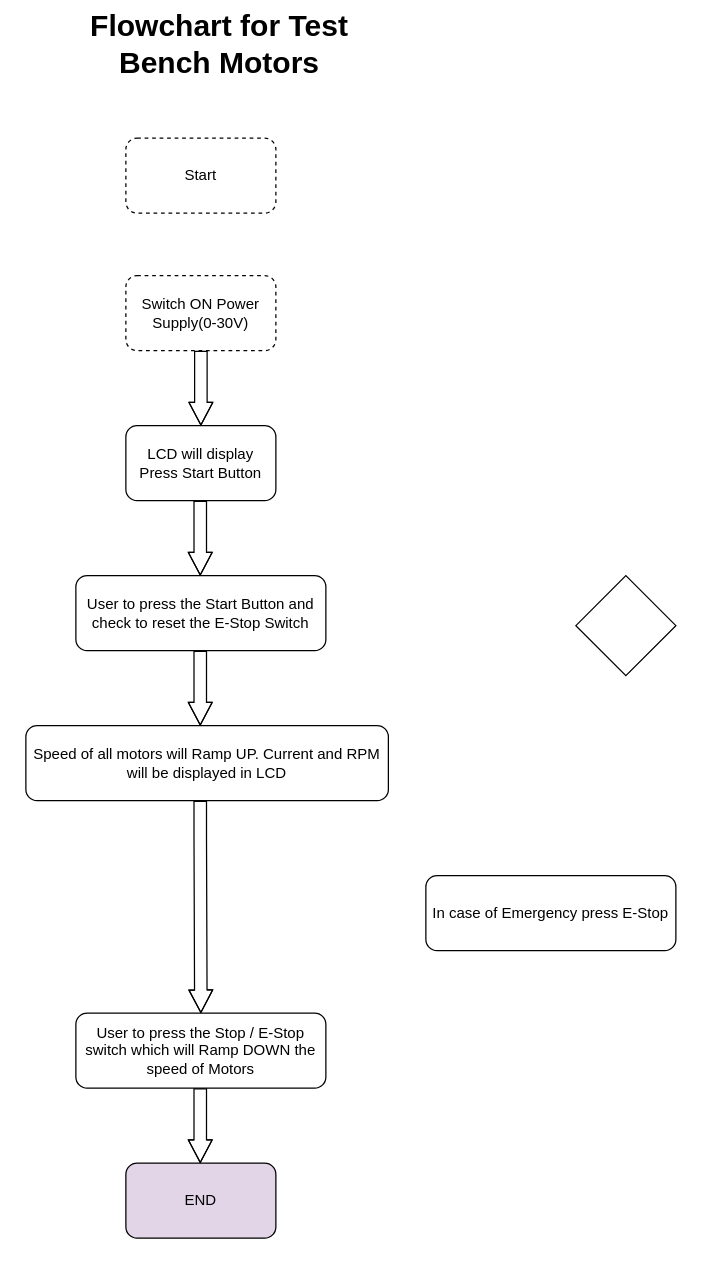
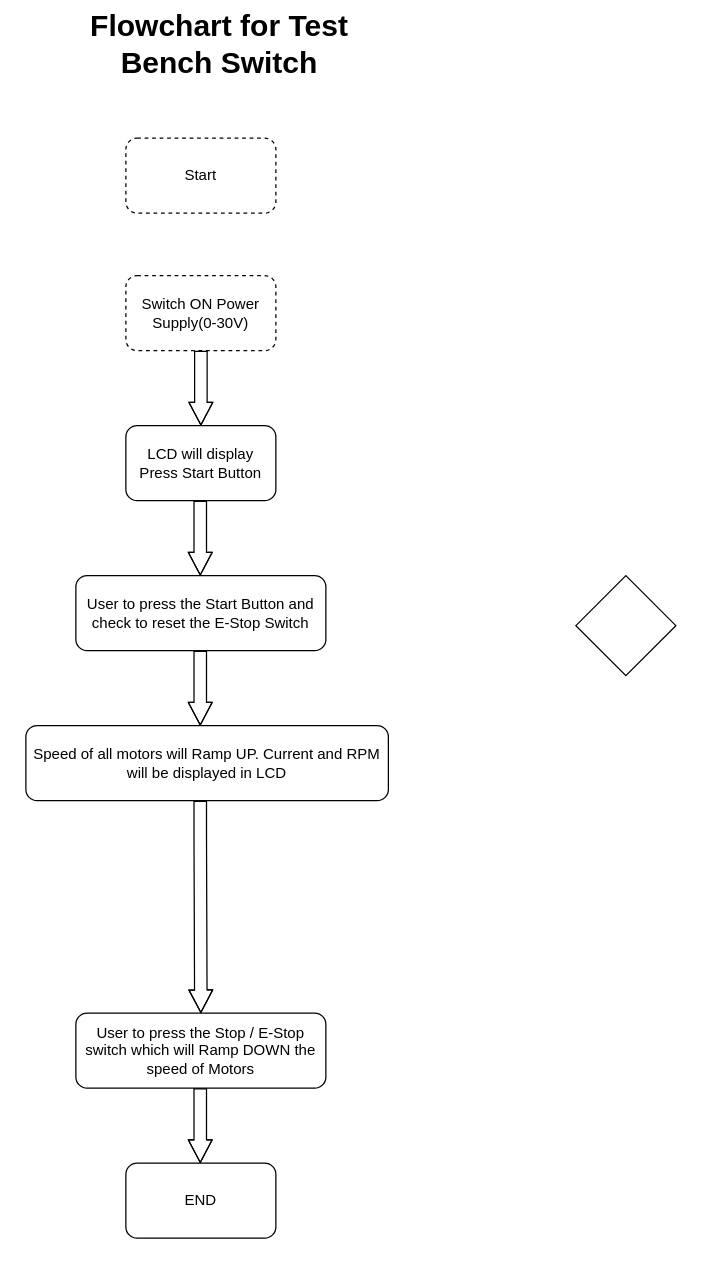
(219, 44) -> (219, 44)
(551, 913) -> none
(201, 1201) -> (201, 1201)
